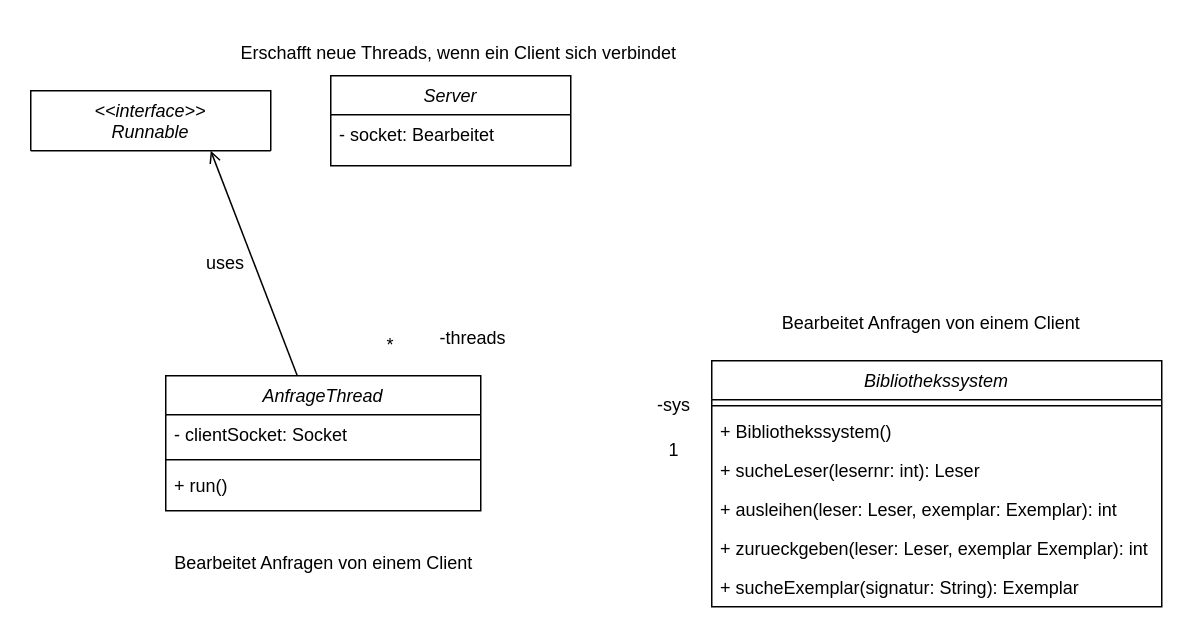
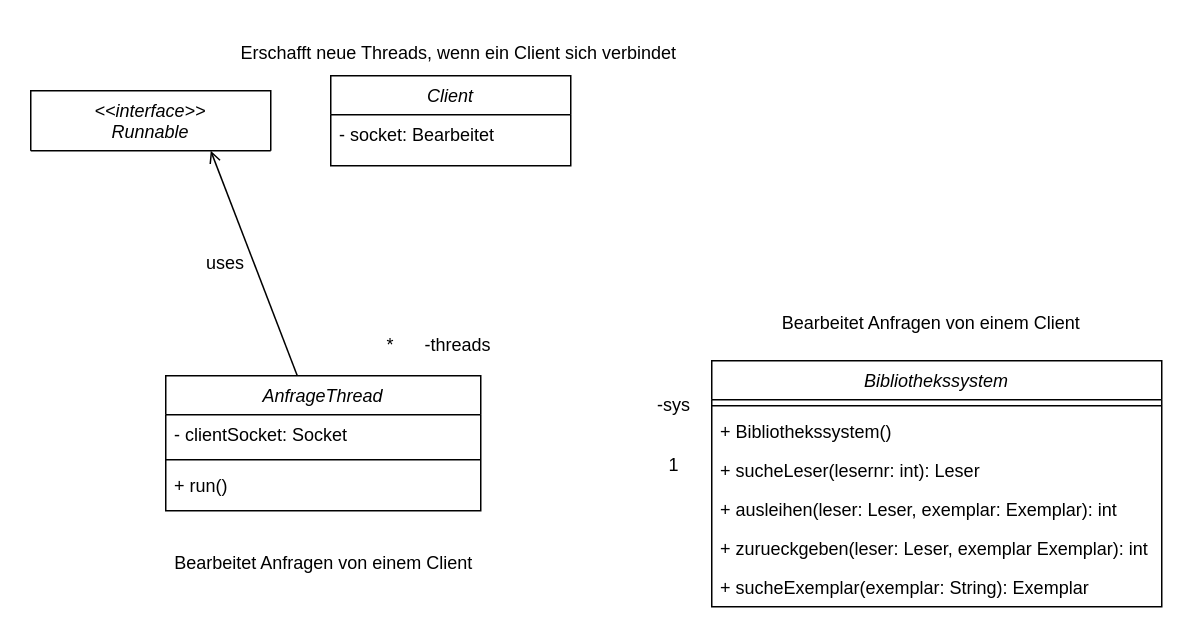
(450, 96) -> (450, 96)
(473, 338) -> (458, 346)
(674, 451) -> (674, 466)
(916, 588) -> (916, 588)
